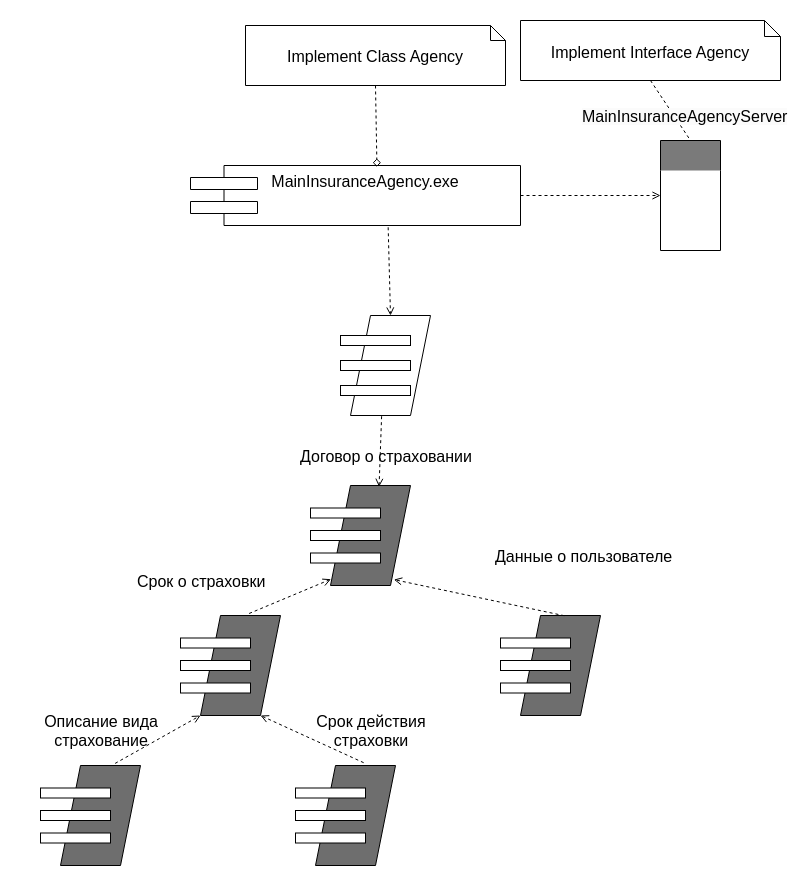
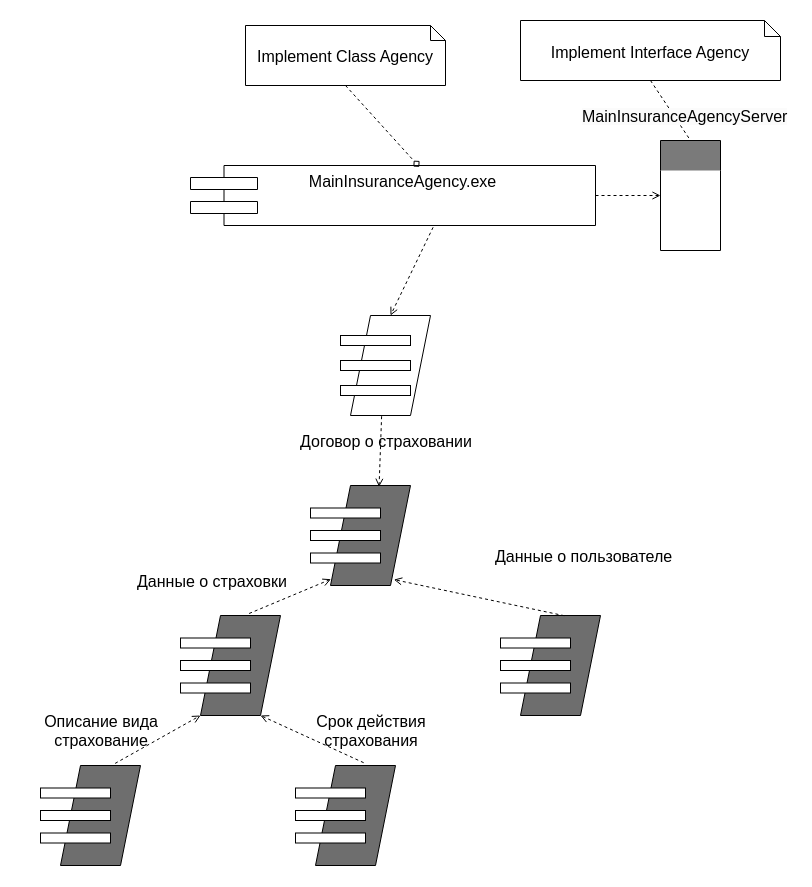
(376, 56) -> (346, 56)
(356, 196) -> (393, 196)
(391, 456) -> (391, 441)
(205, 582) -> (214, 582)
(372, 732) -> (372, 732)
